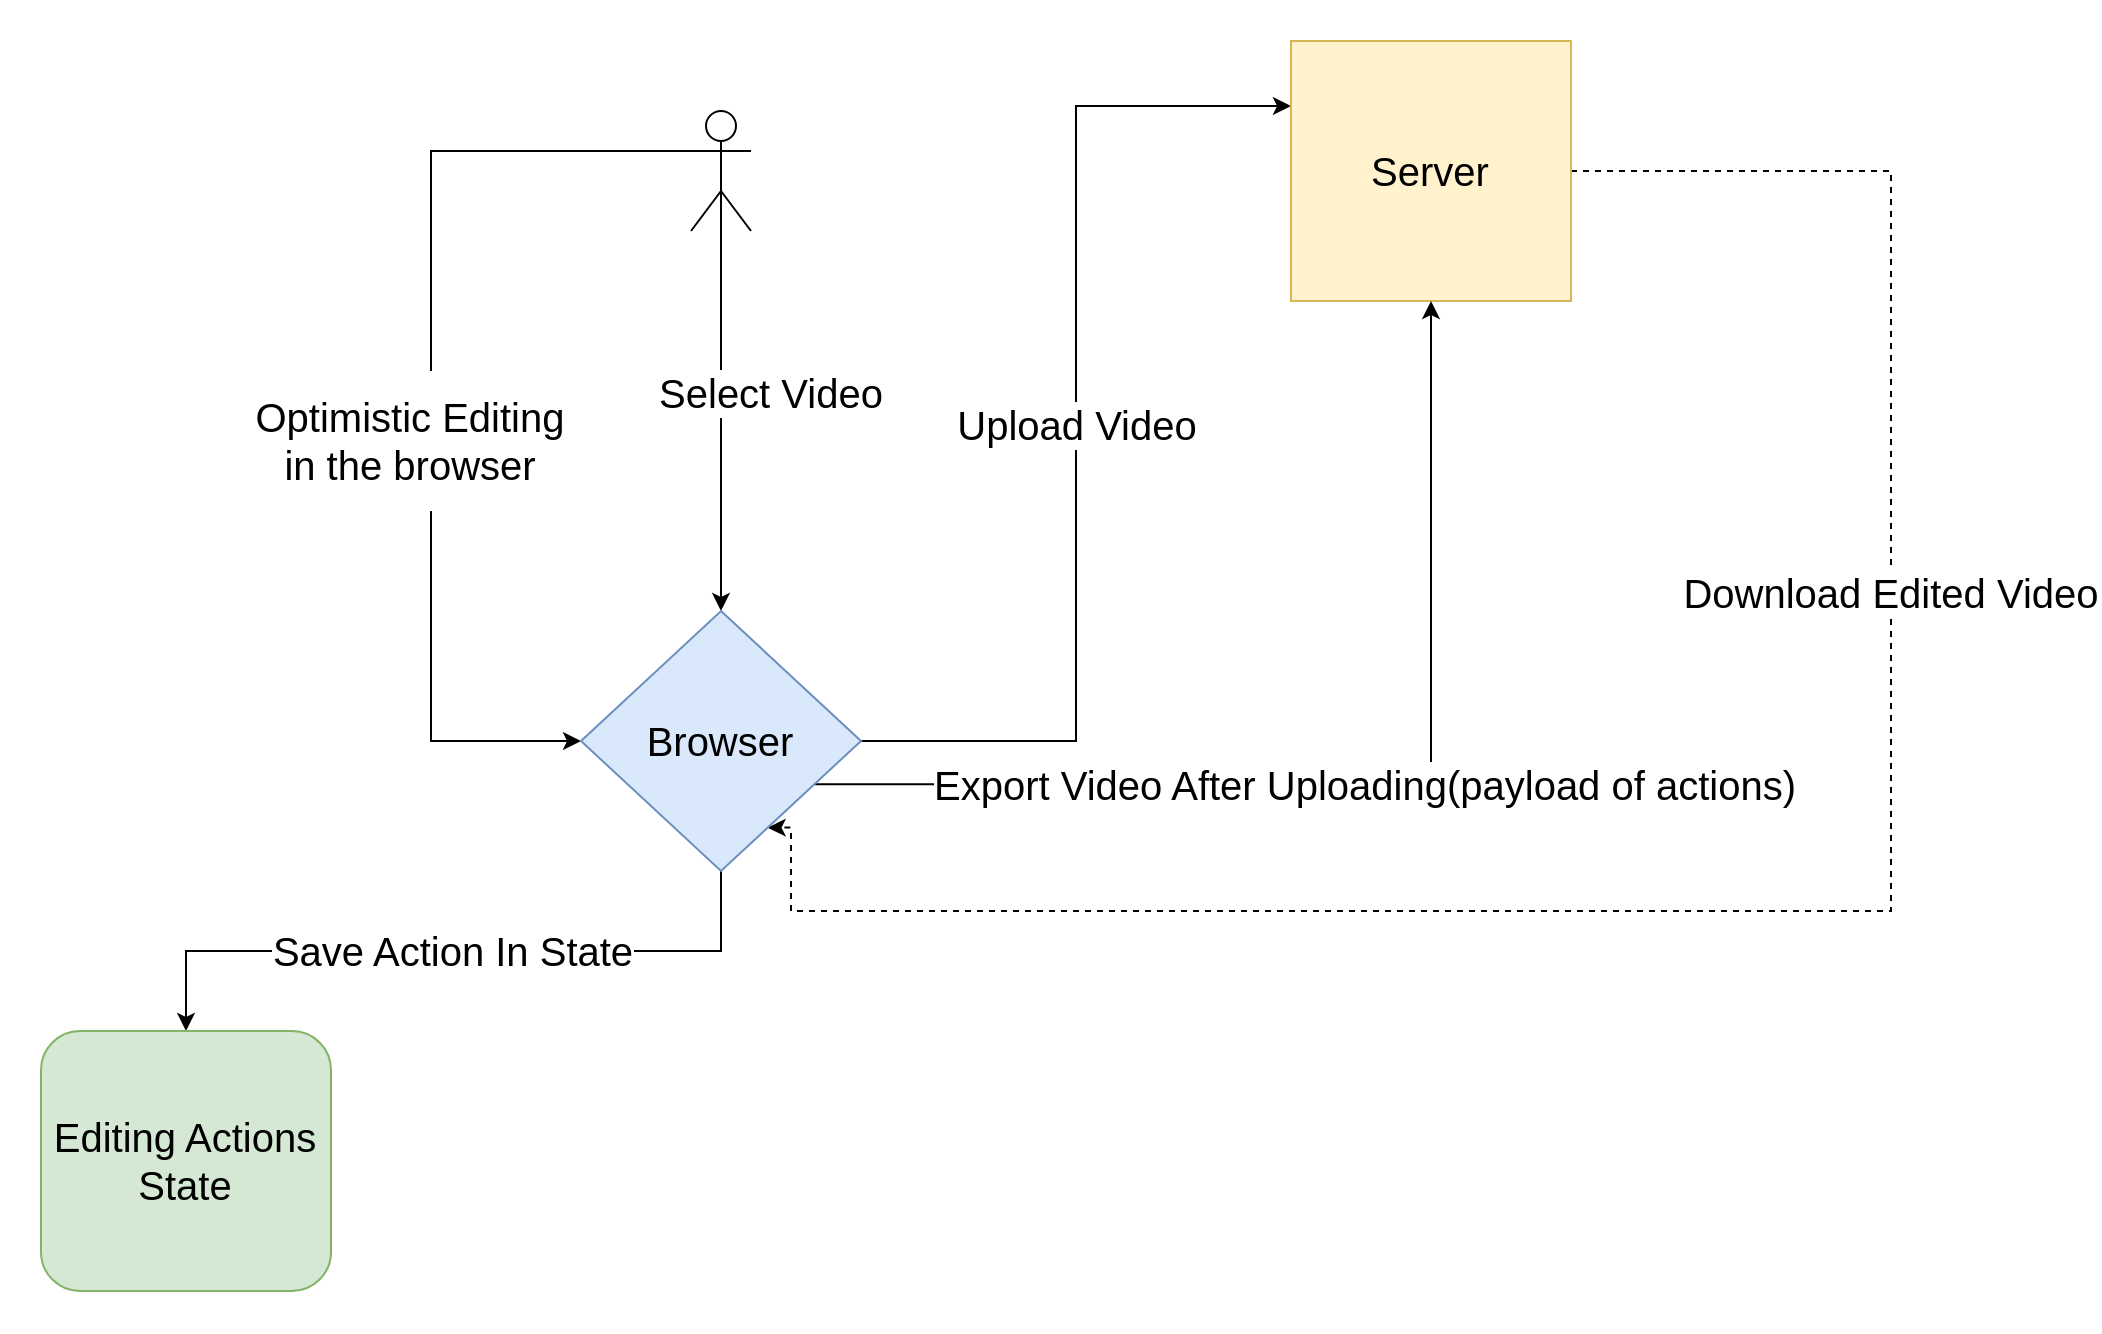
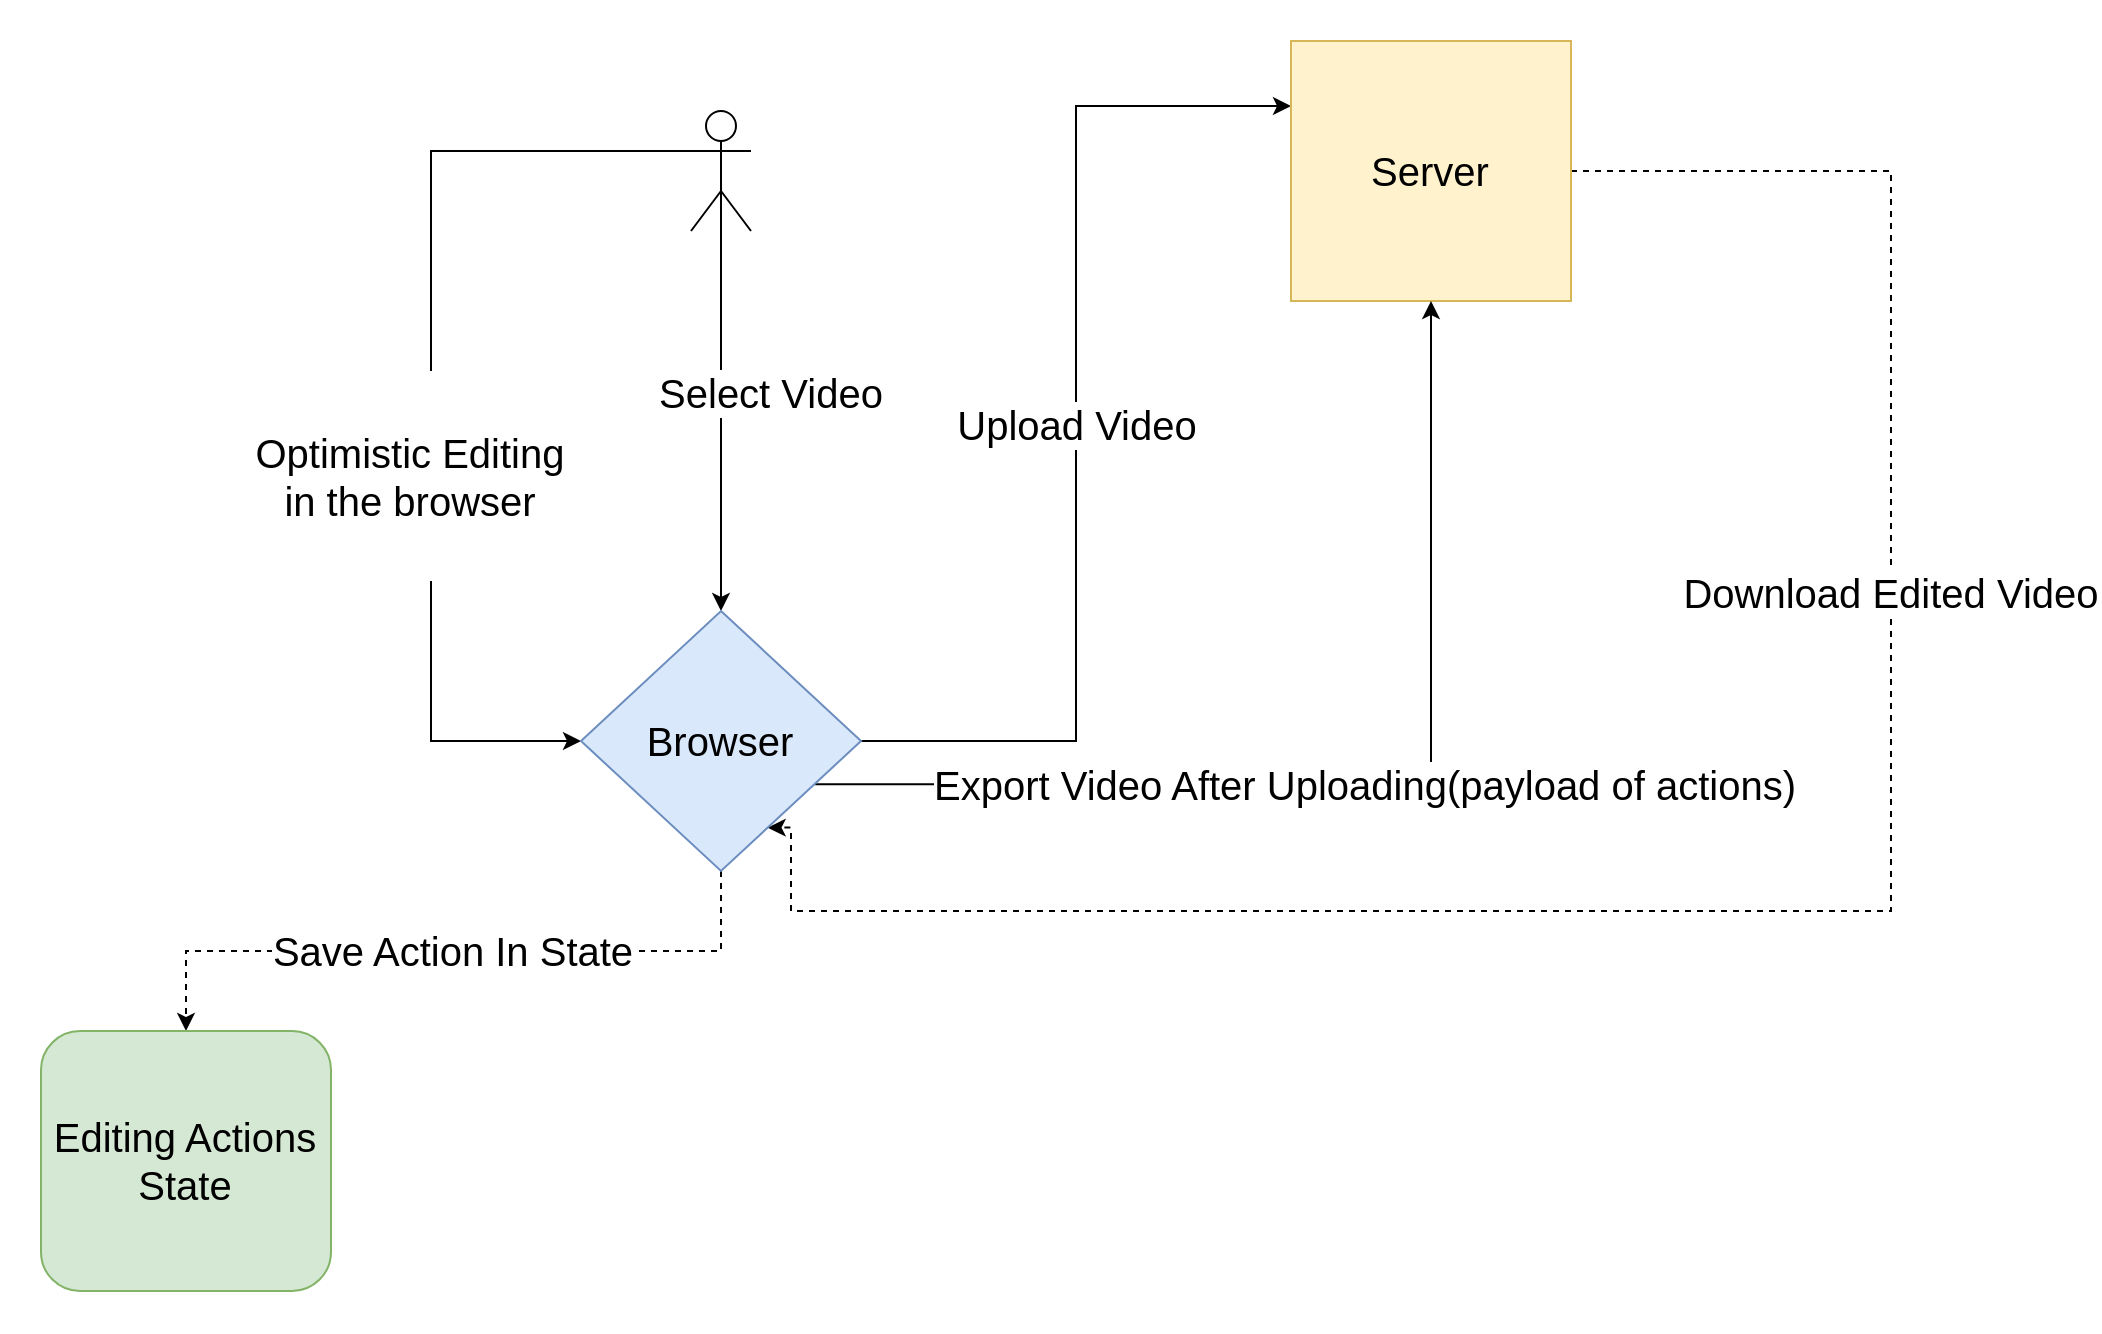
(411, 441) -> (411, 476)
(715, 951) -> (715, 951)
